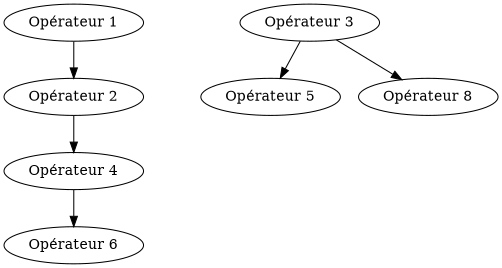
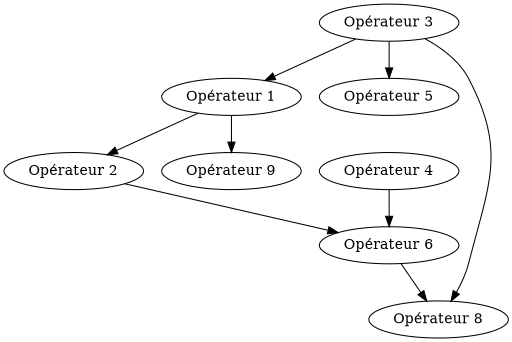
none -> (315, 58)
(74, 129) -> (226, 207)
none -> (231, 171)
none -> (411, 278)
